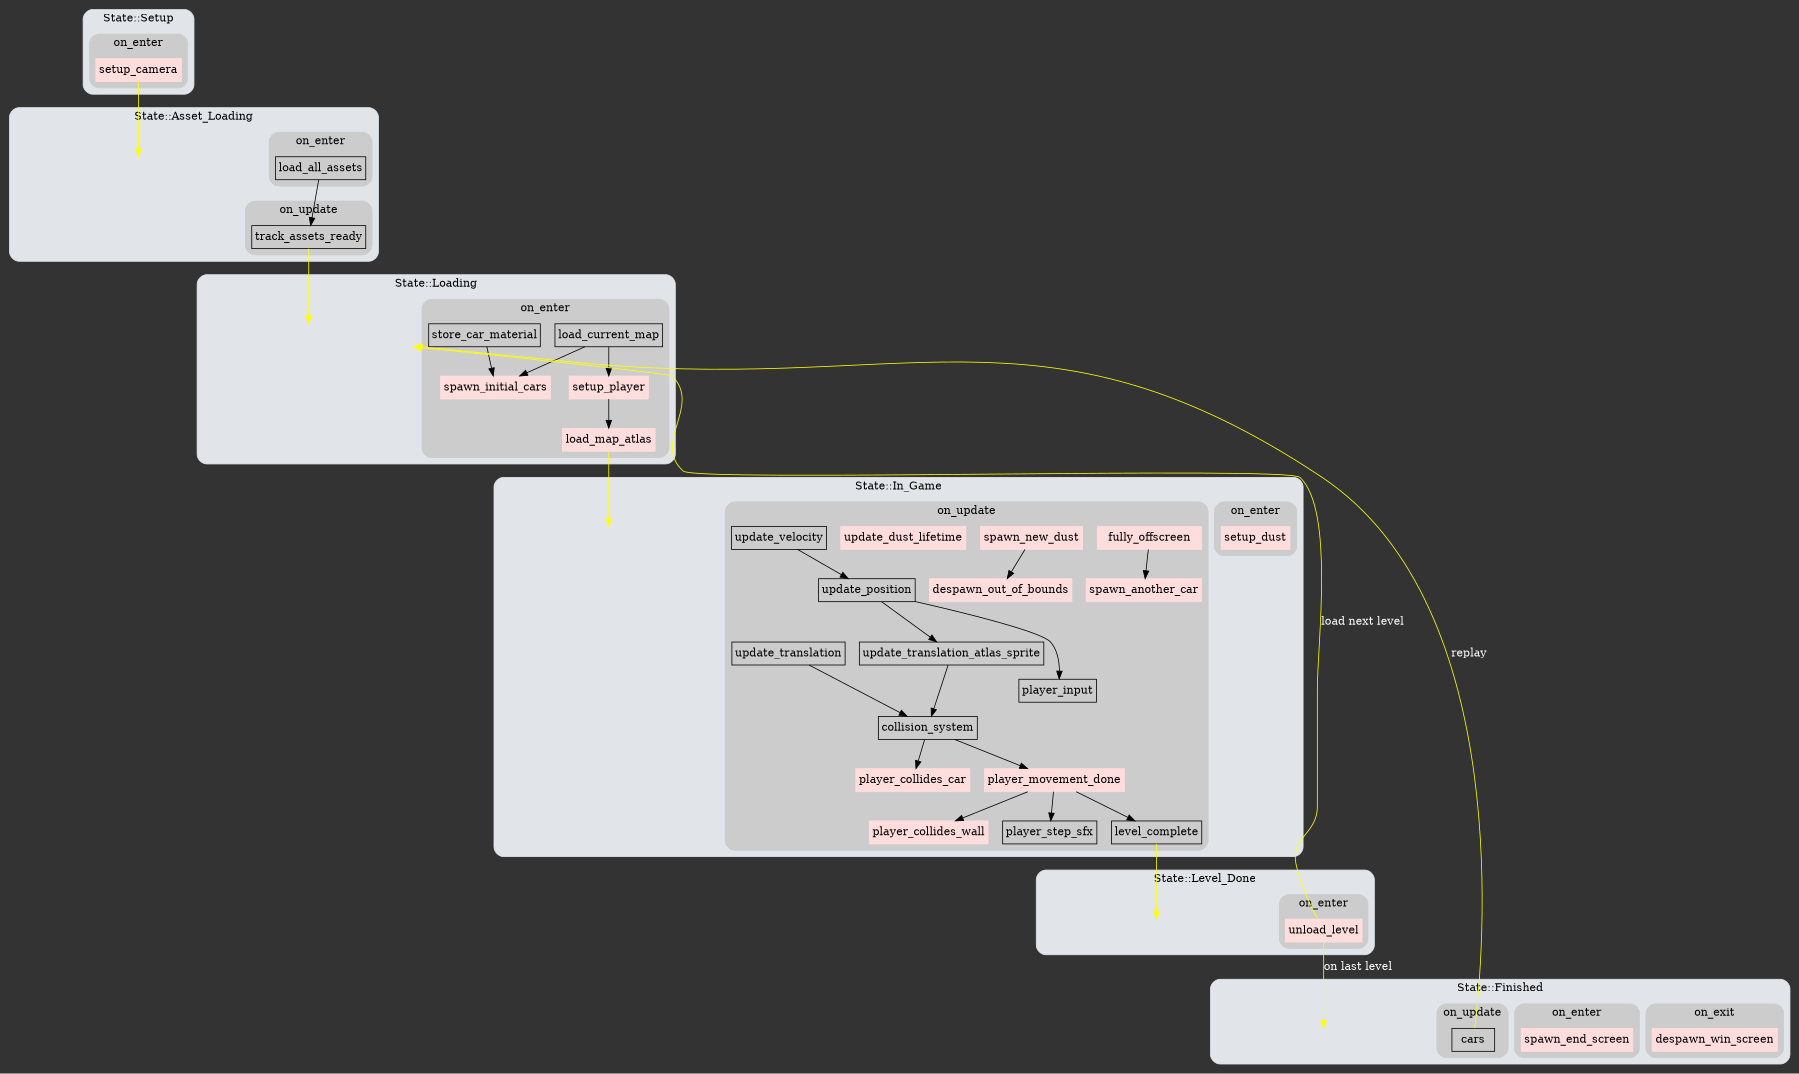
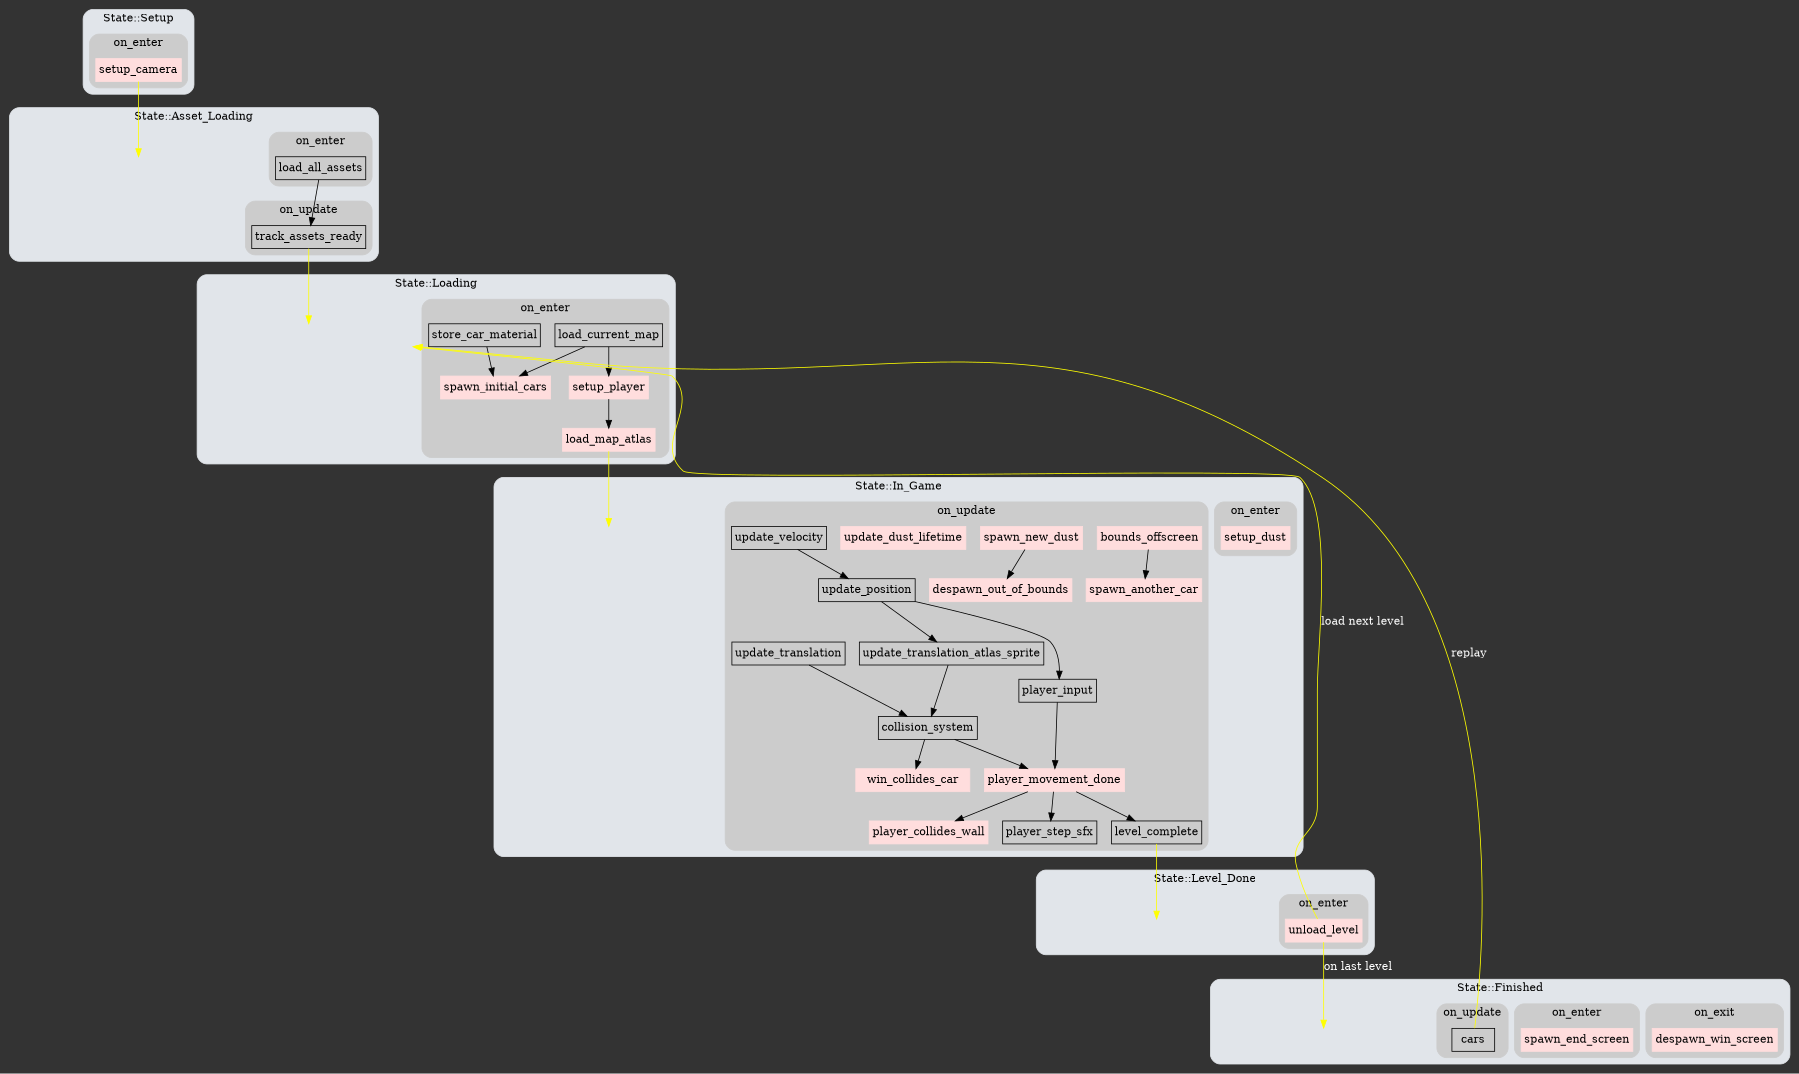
(1150, 538) -> (1150, 538)
none -> (1056, 731)
(913, 780) -> (913, 780)
